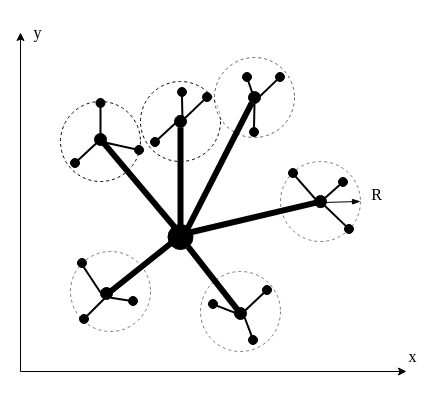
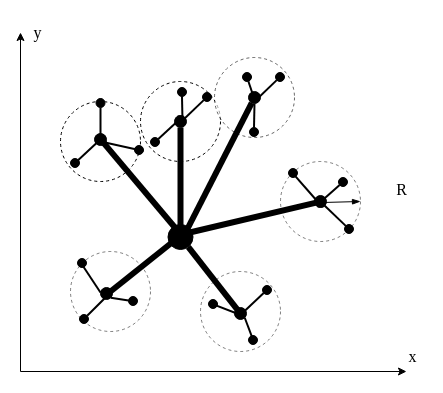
(376, 194) -> (401, 189)
